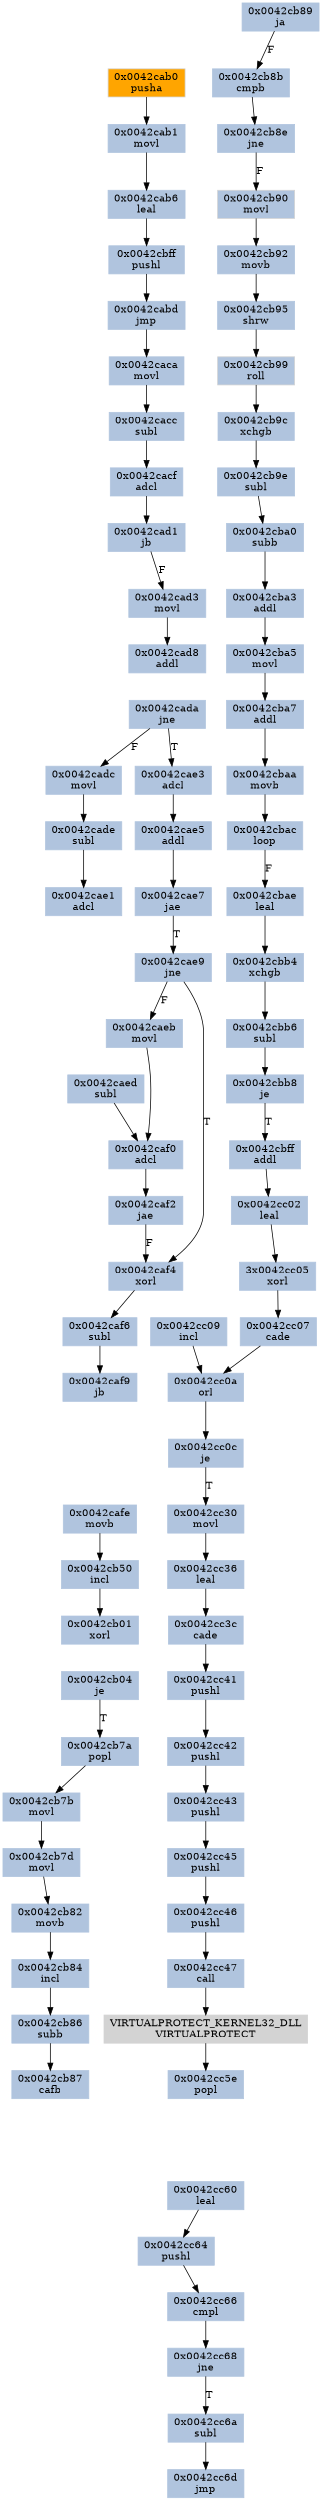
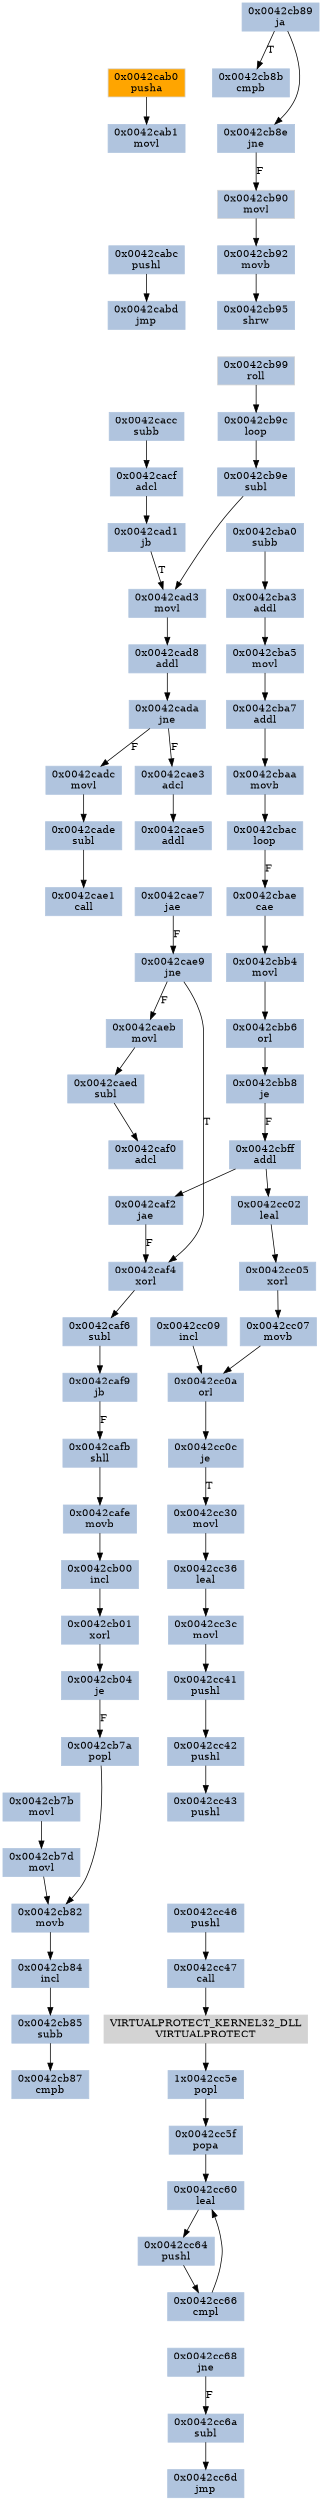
(271, 50) -> (271, 50)
(253, 107) -> (300, 77)
(147, 204) -> none
(147, 260) -> (147, 260)
(256, 339) -> none
(147, 371) -> none
(147, 426) -> (147, 426)
(256, 426) -> (256, 426)
(260, 506) -> (209, 538)
(162, 570) -> (162, 570)
none -> (167, 683)
(175, 747) -> (175, 747)
(173, 865) -> none
(84, 902) -> (84, 902)
(265, 902) -> (265, 902)
(177, 935) -> (177, 935)
(265, 968) -> (265, 968)
(265, 1033) -> (265, 1033)
(151, 1090) -> (127, 1058)
(269, 1122) -> (269, 1122)
(146, 1179) -> (209, 1181)
(278, 1276) -> (278, 1276)
(278, 1332) -> (278, 1332)
none -> (100, 1453)
(100, 1575) -> (100, 1575)
(206, 1630) -> (206, 1630)
none -> (100, 1654)
(104, 1719) -> (104, 1719)
(73, 1777) -> (98, 1835)
(206, 1863) -> none
(50, 2029) -> (50, 2029)
(50, 2085) -> (50, 2085)
(206, 2085) -> (206, 2085)
none -> (206, 2140)
(206, 2331) -> (222, 2255)
(209, 2395) -> (209, 2395)
